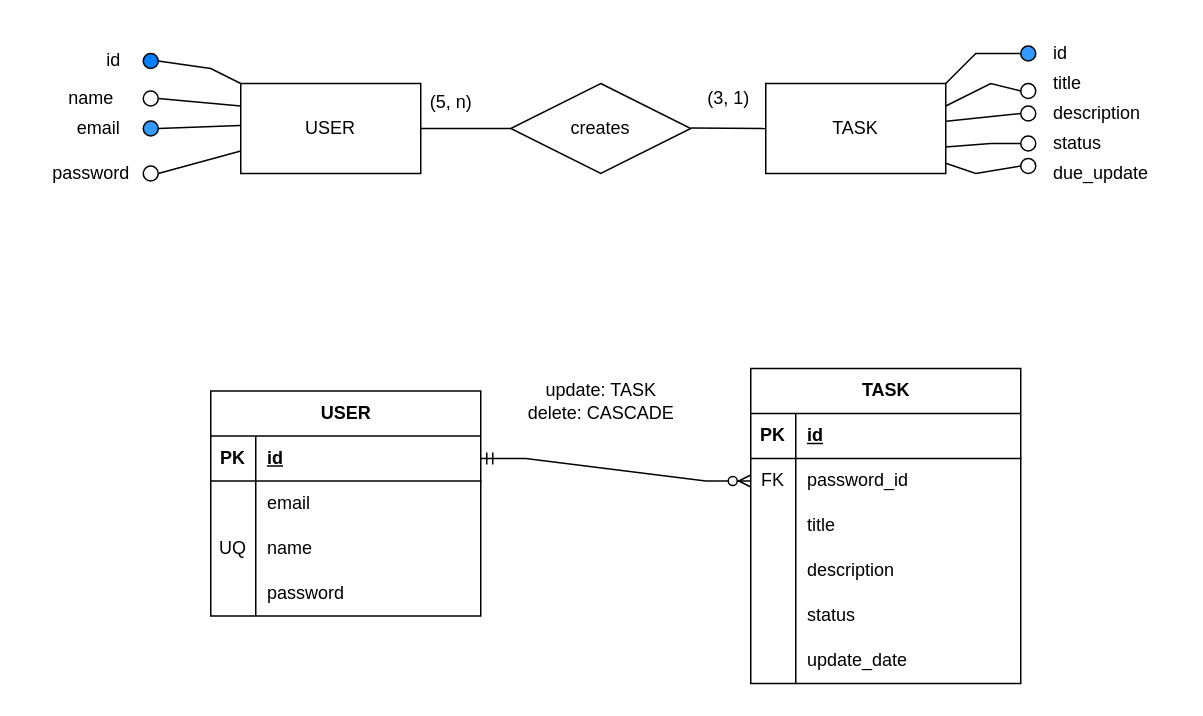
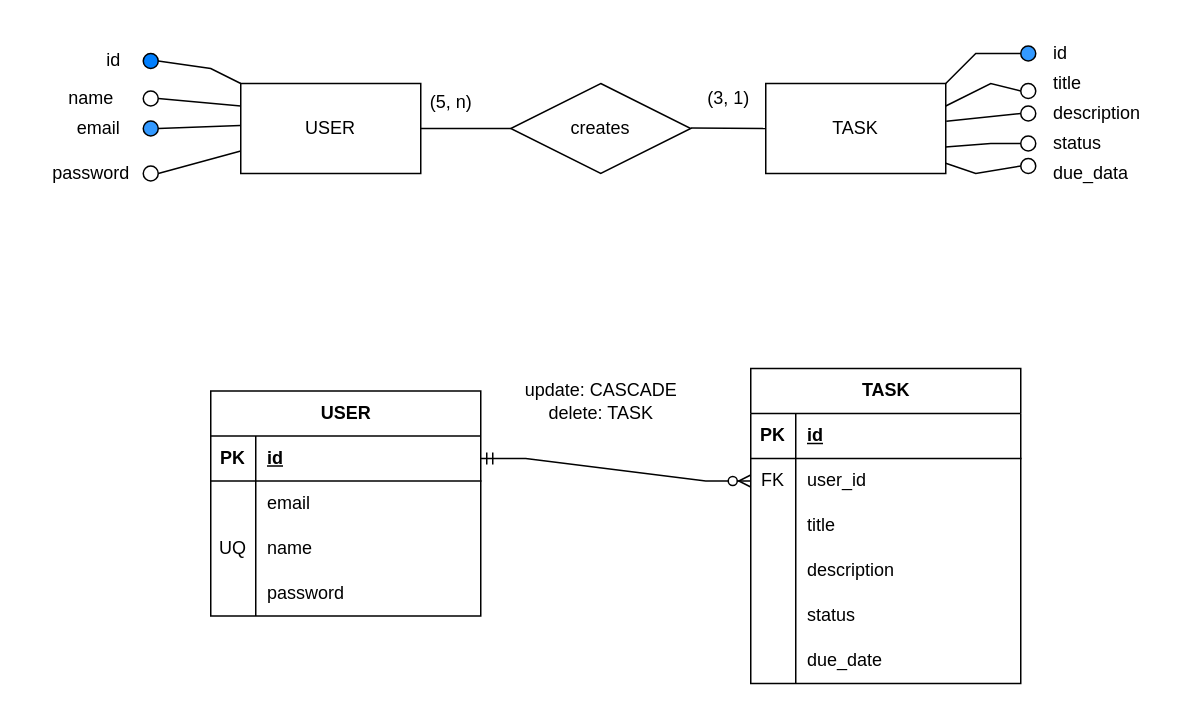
(1104, 173) -> (1094, 173)
(602, 391) -> (602, 391)
(602, 413) -> (602, 413)
(861, 481) -> (841, 481)
(863, 661) -> (848, 661)
